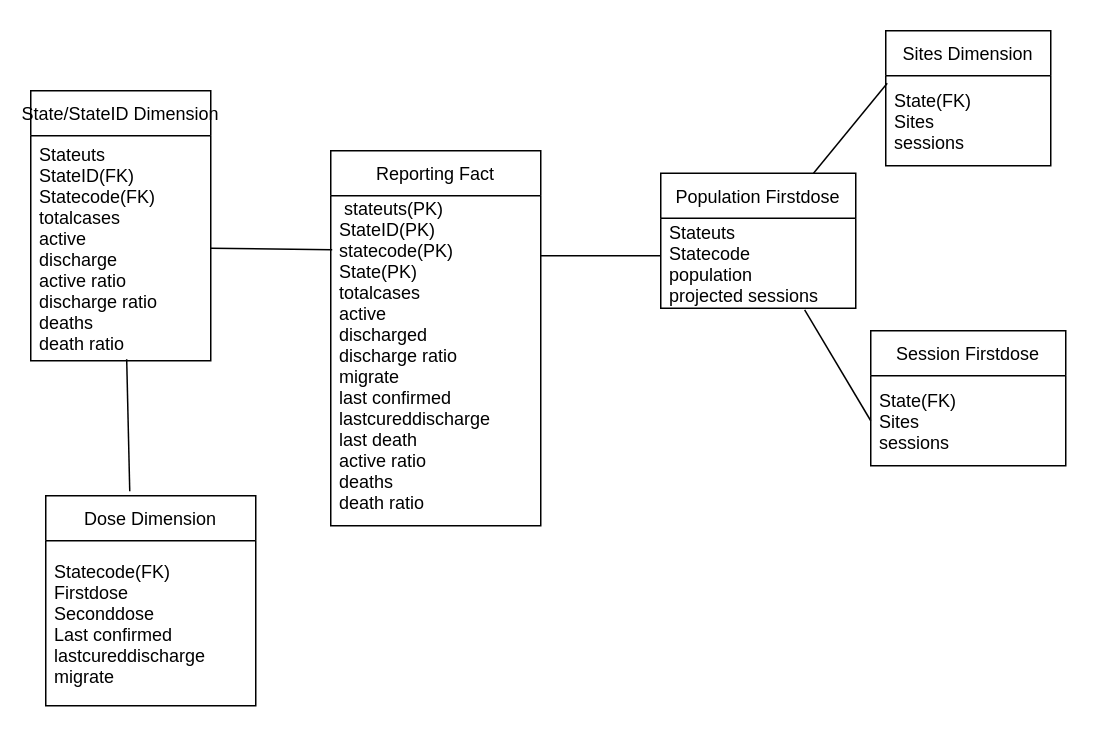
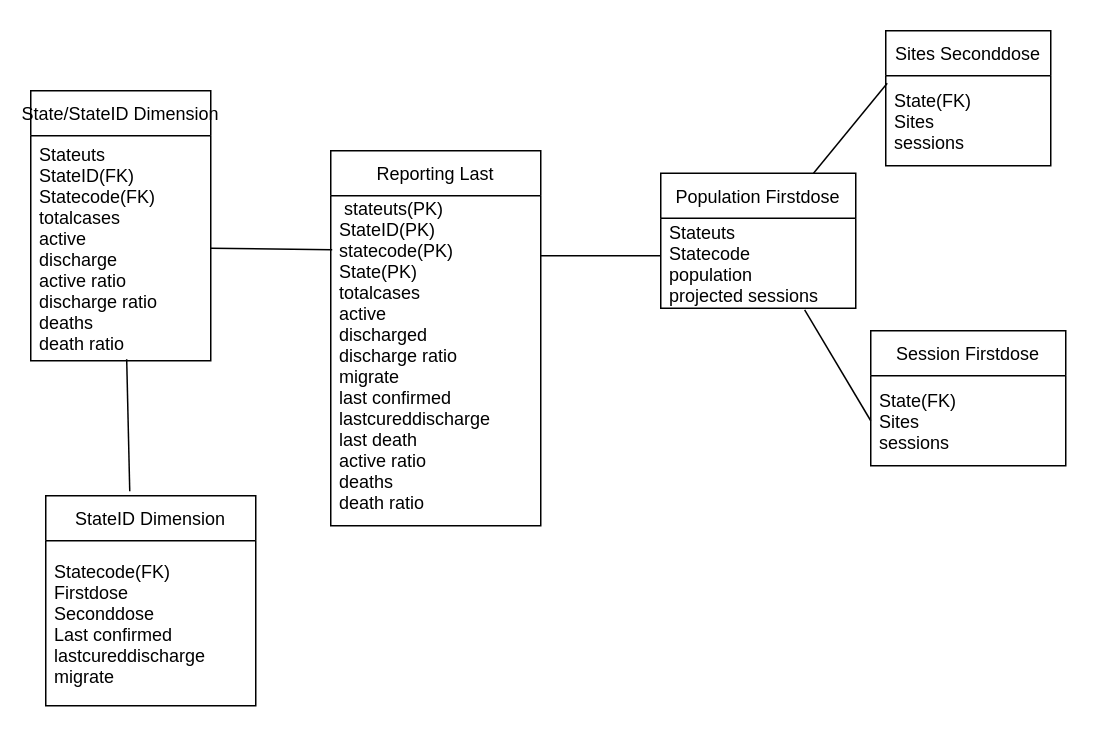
(968, 54) -> (968, 54)
(435, 174) -> (435, 174)
(150, 519) -> (150, 519)
